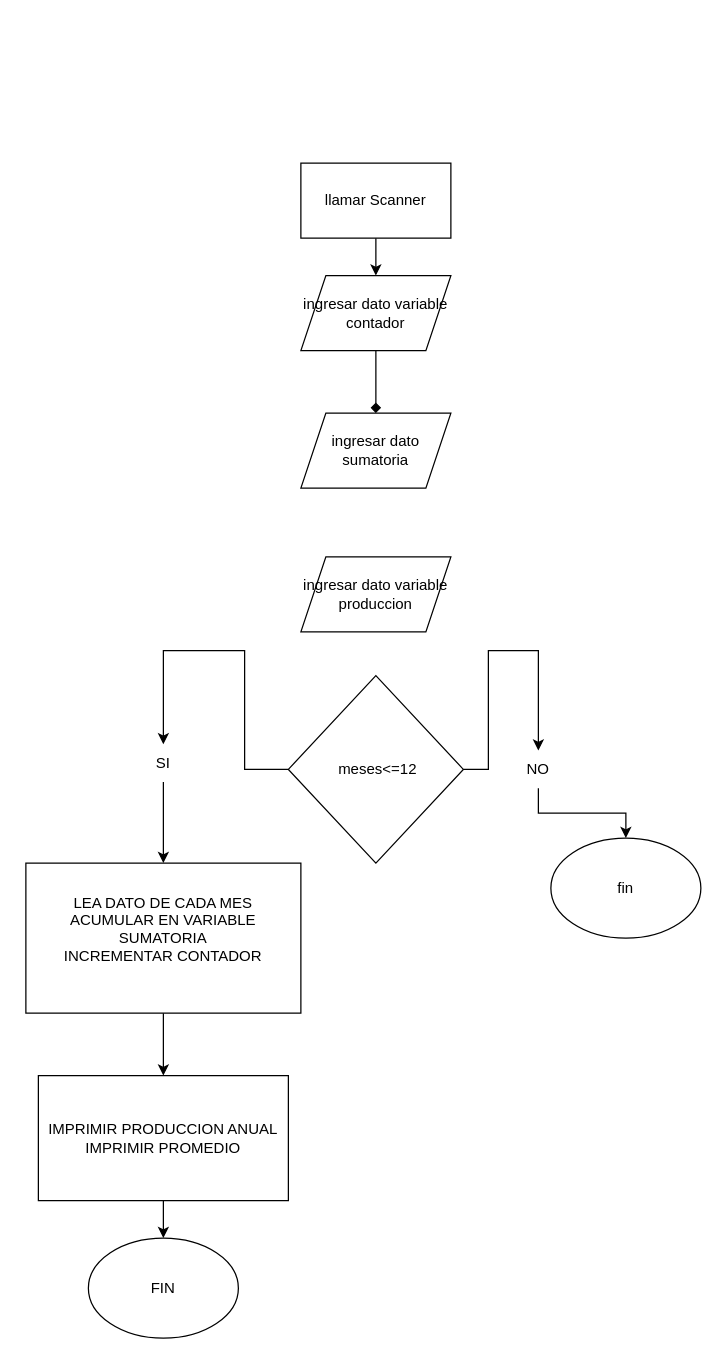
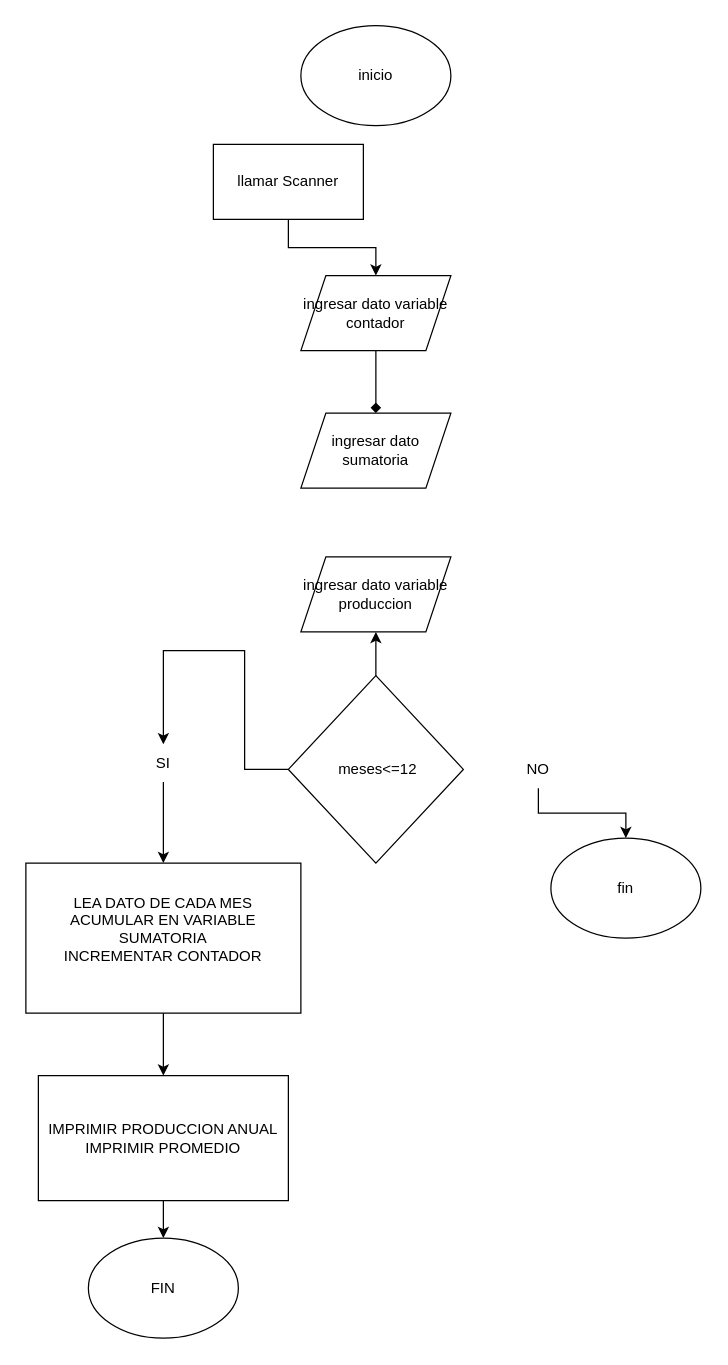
none -> (376, 76)
(376, 201) -> (288, 182)
(488, 652) -> (376, 652)
